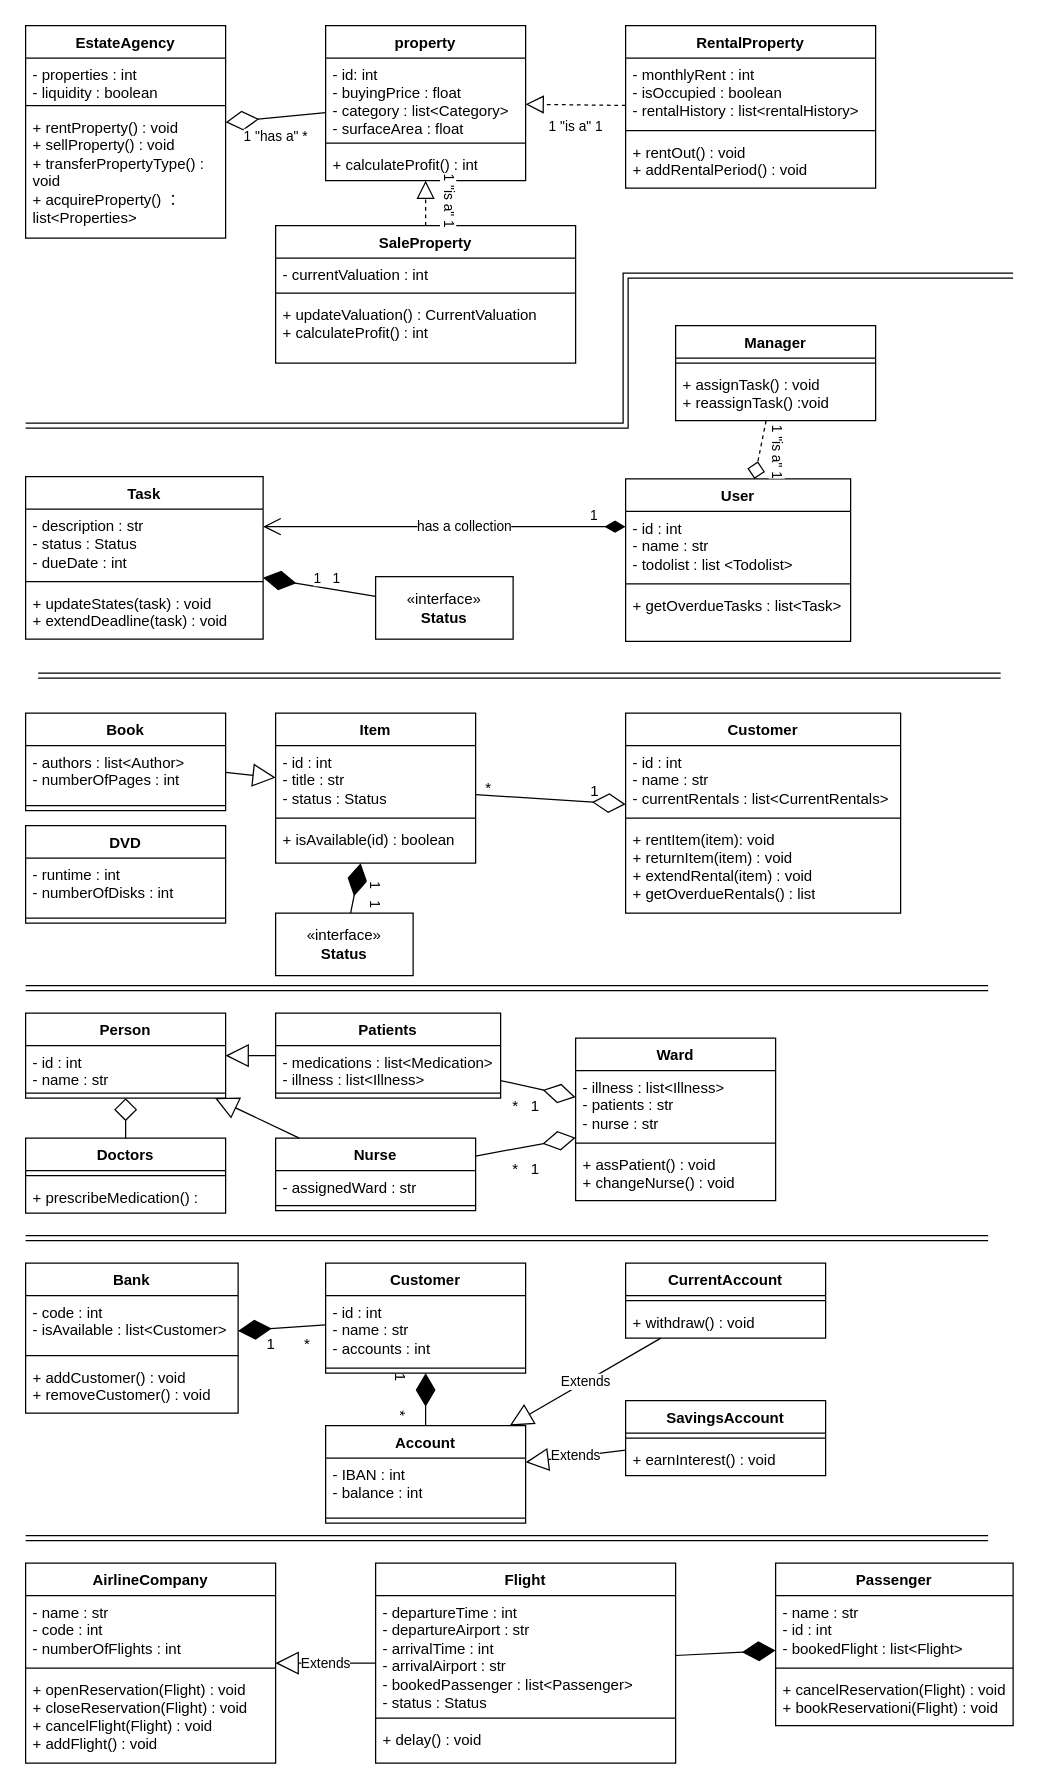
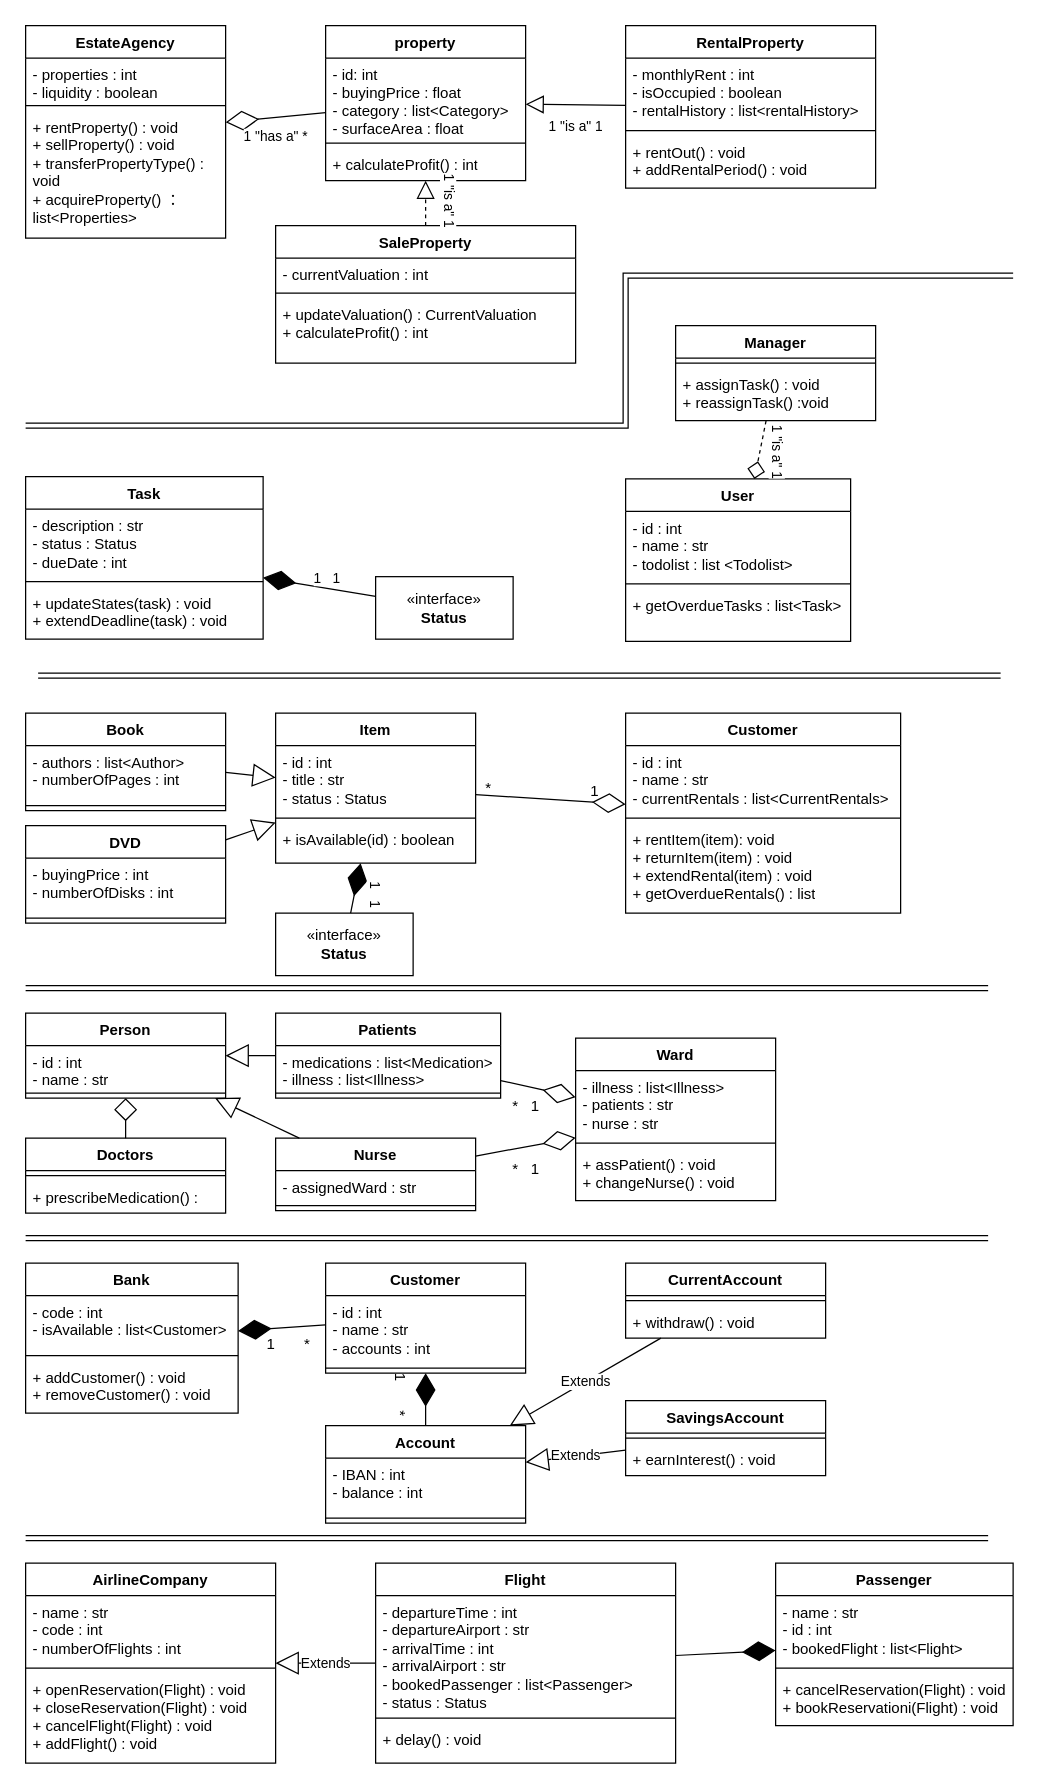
(583, 105) -> (583, 105)
(437, 527) -> none
none -> (240, 835)
(110, 885) -> (110, 885)
